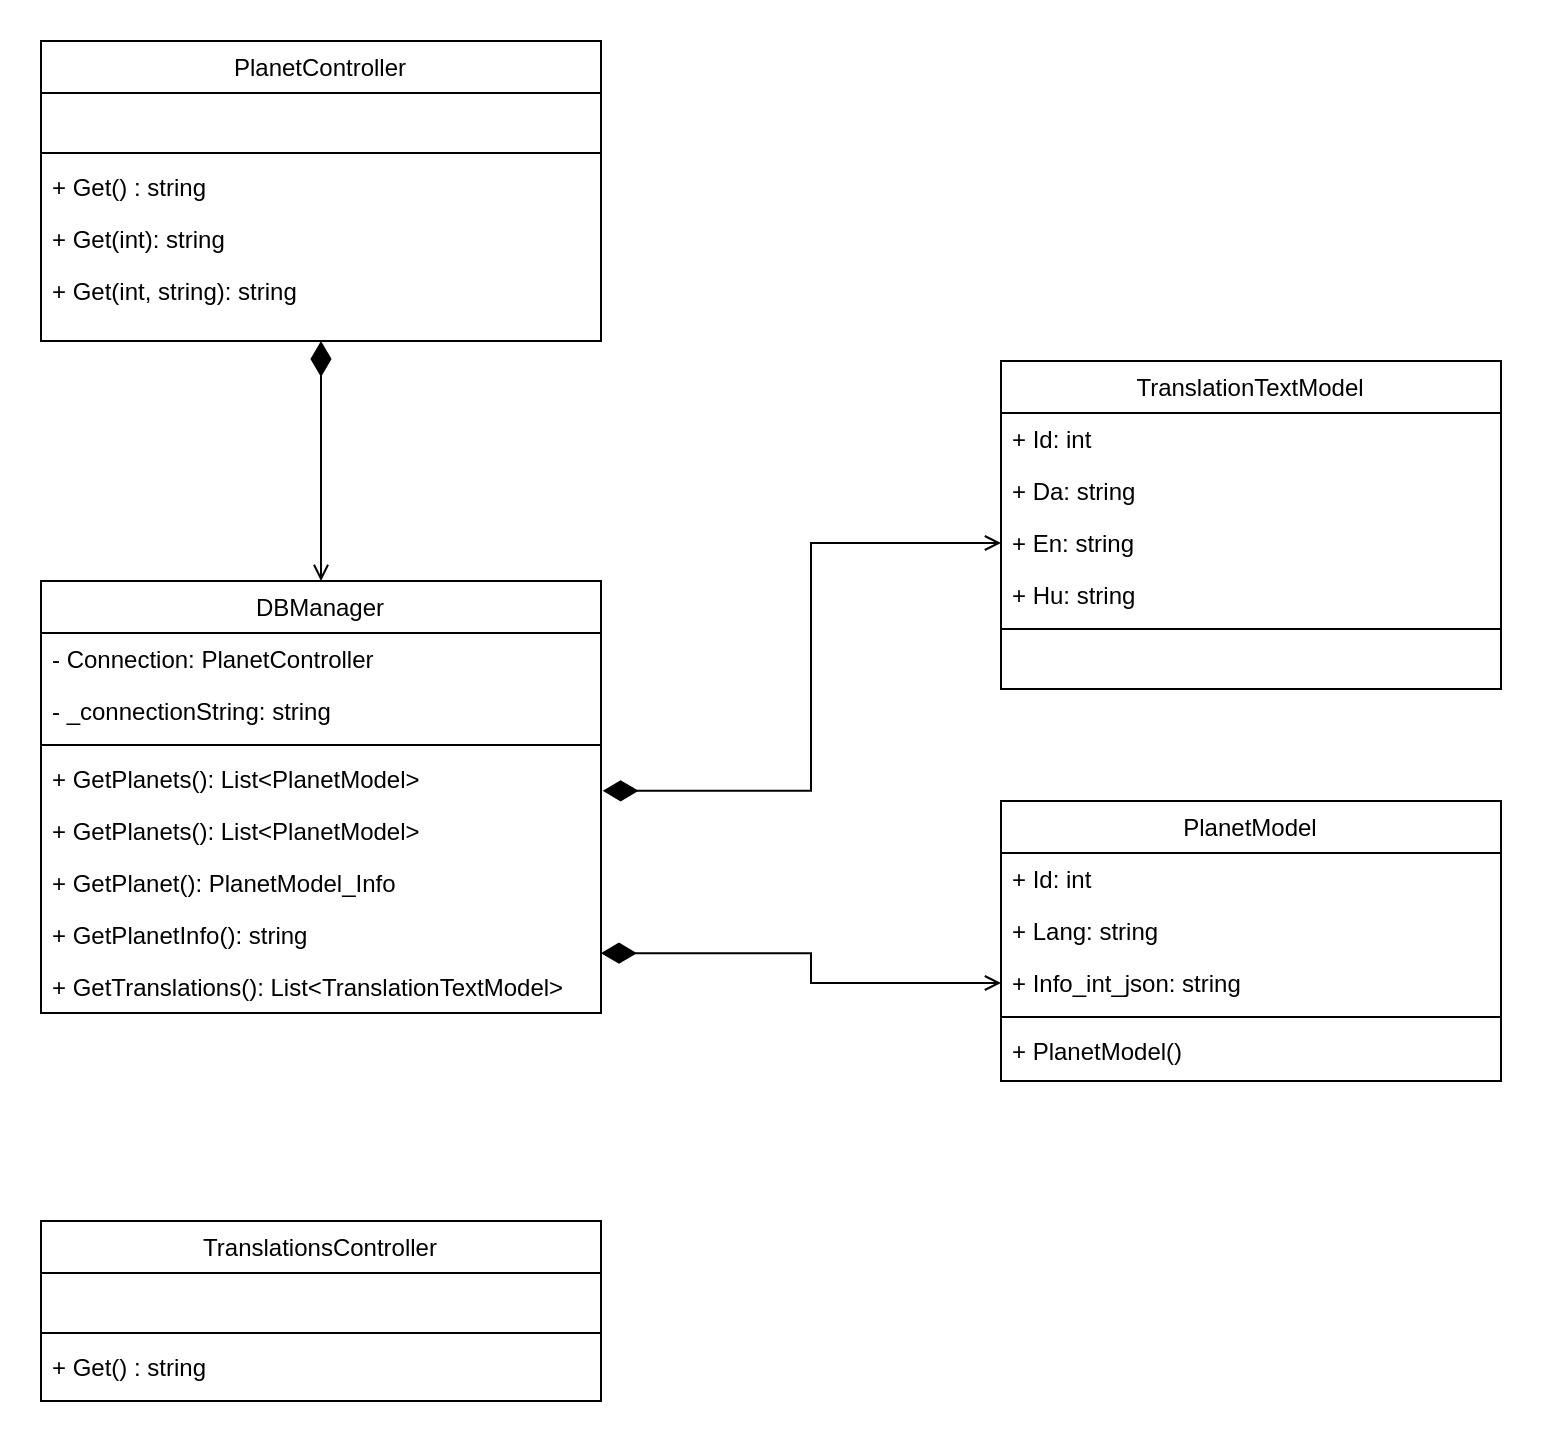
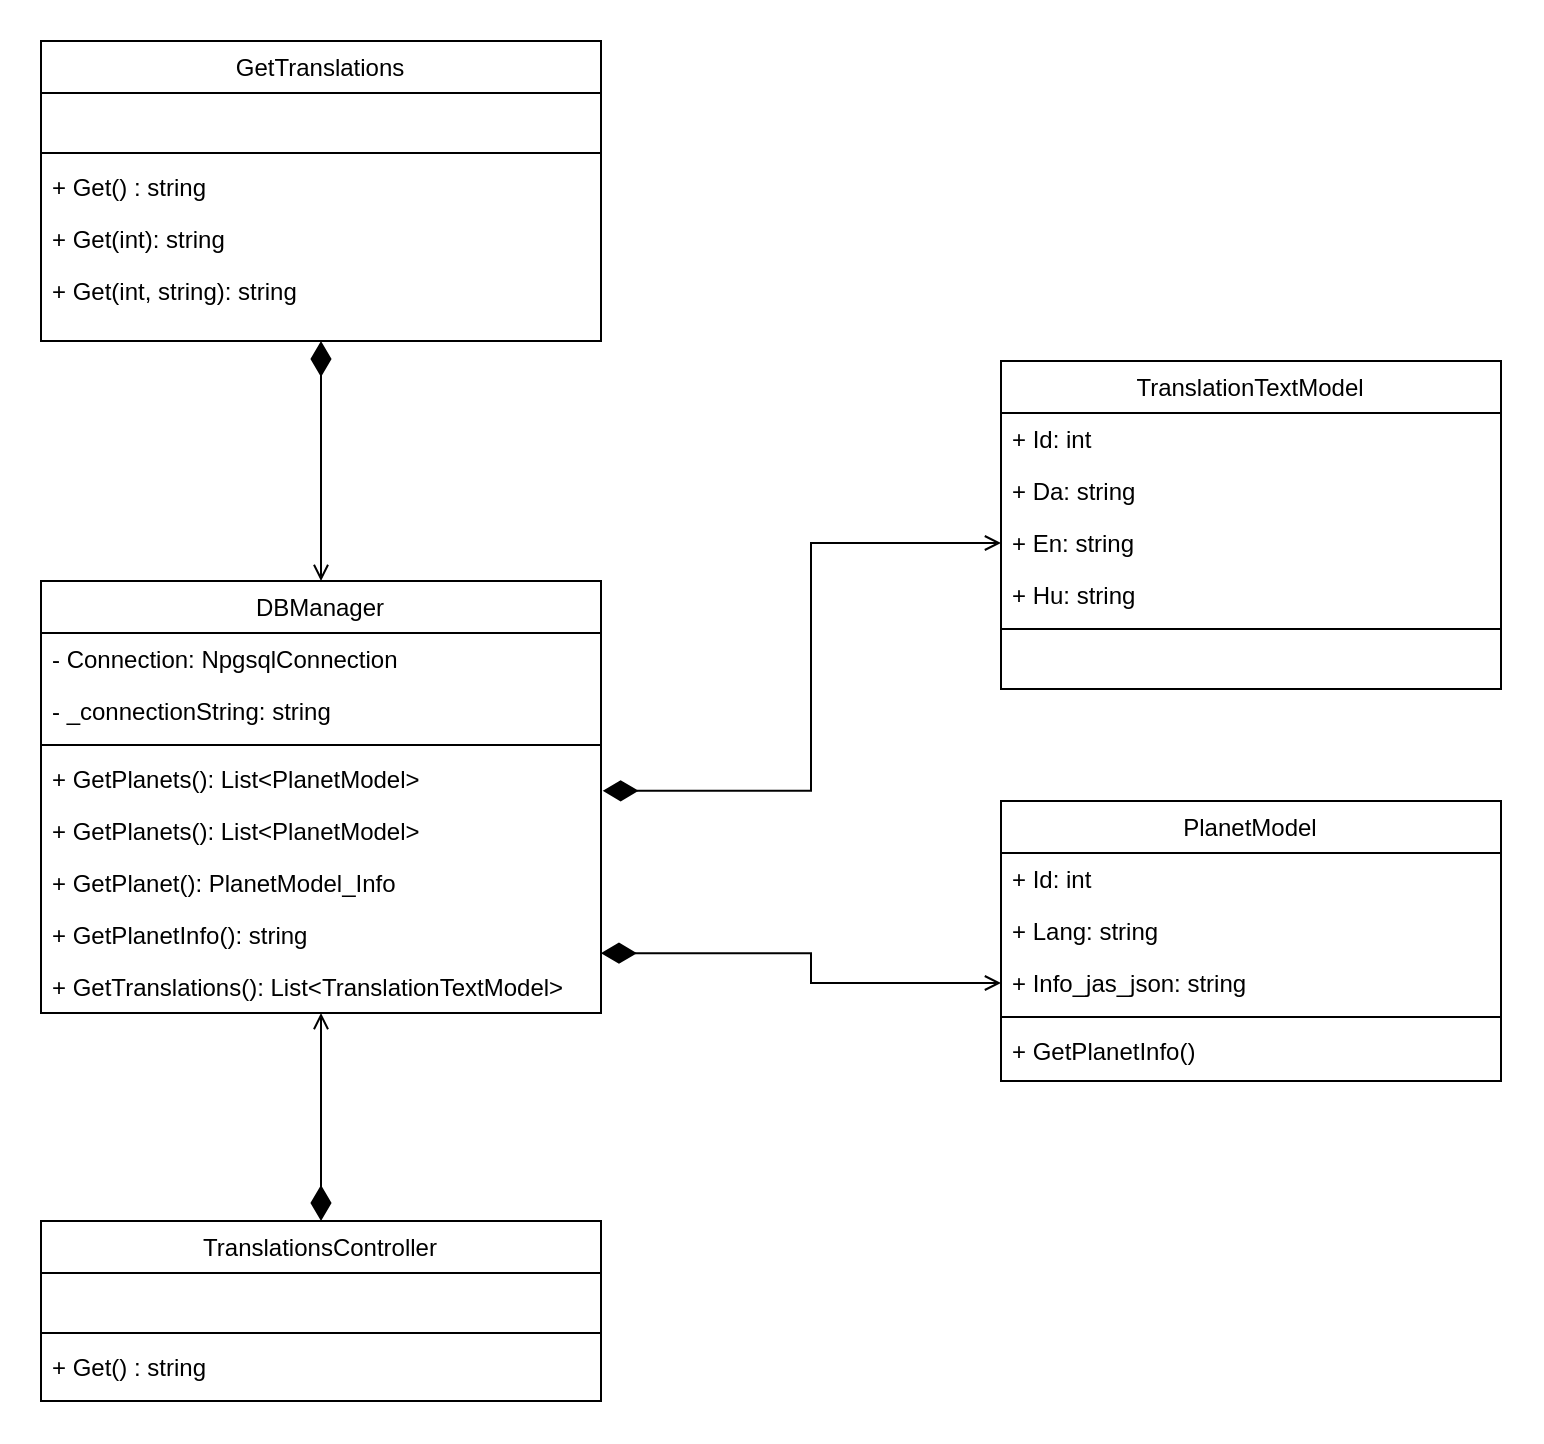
(320, 68) -> (320, 68)
(235, 660) -> (238, 660)
(1154, 984) -> (1157, 984)
(1107, 1052) -> (1123, 1052)
none -> (321, 1102)
